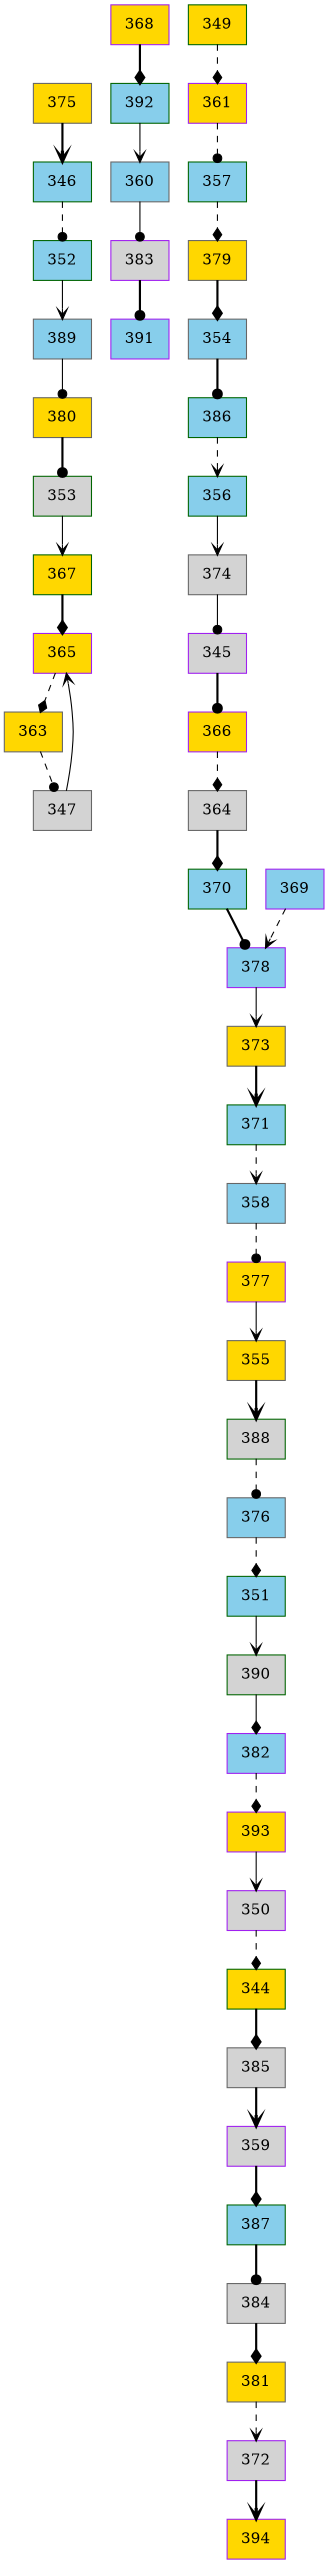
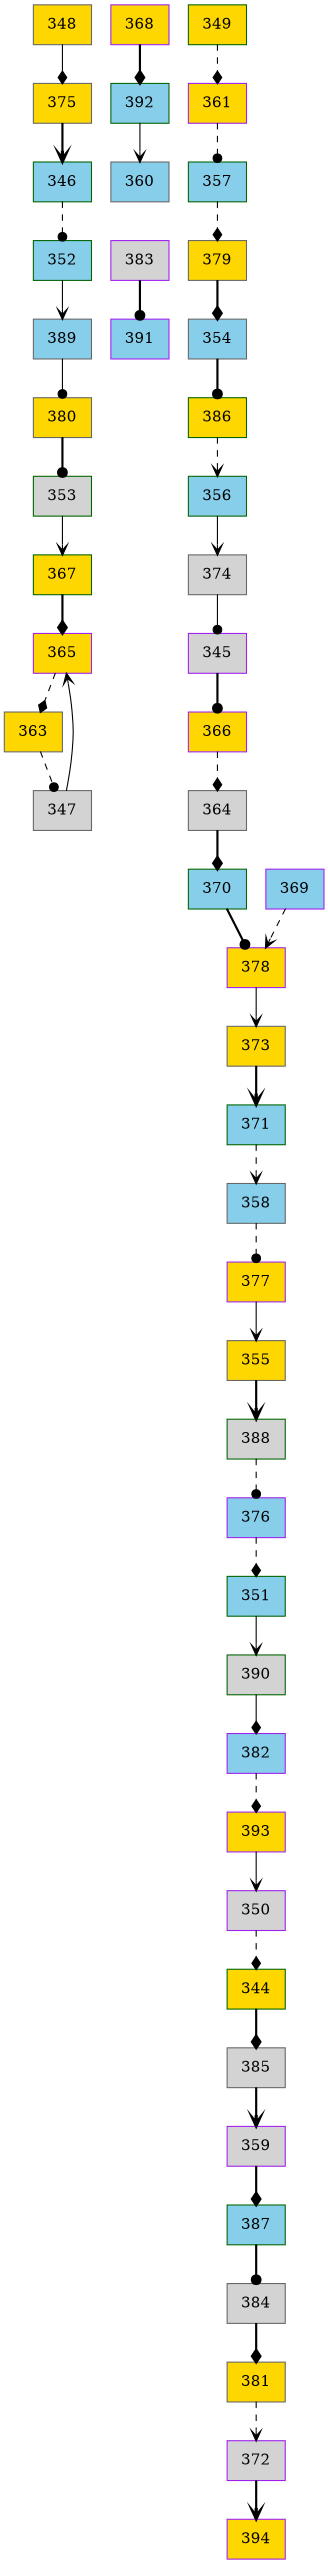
none -> (62, 25)
(140, 217) -> none
(217, 418) -> (217, 418)
(256, 968) -> (256, 968)
(256, 1518) -> (256, 1518)
